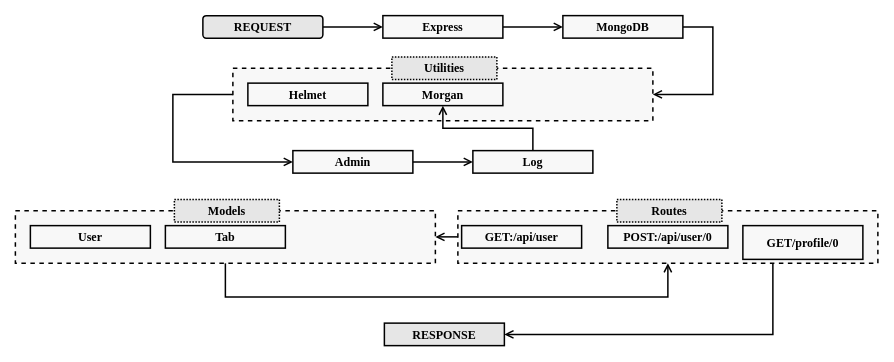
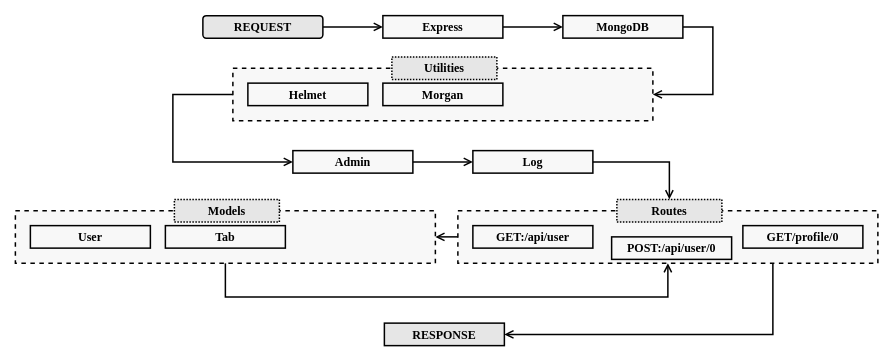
(490, 128) -> (648, 162)
(522, 237) -> (533, 237)
(668, 237) -> (672, 248)
(803, 242) -> (803, 237)
